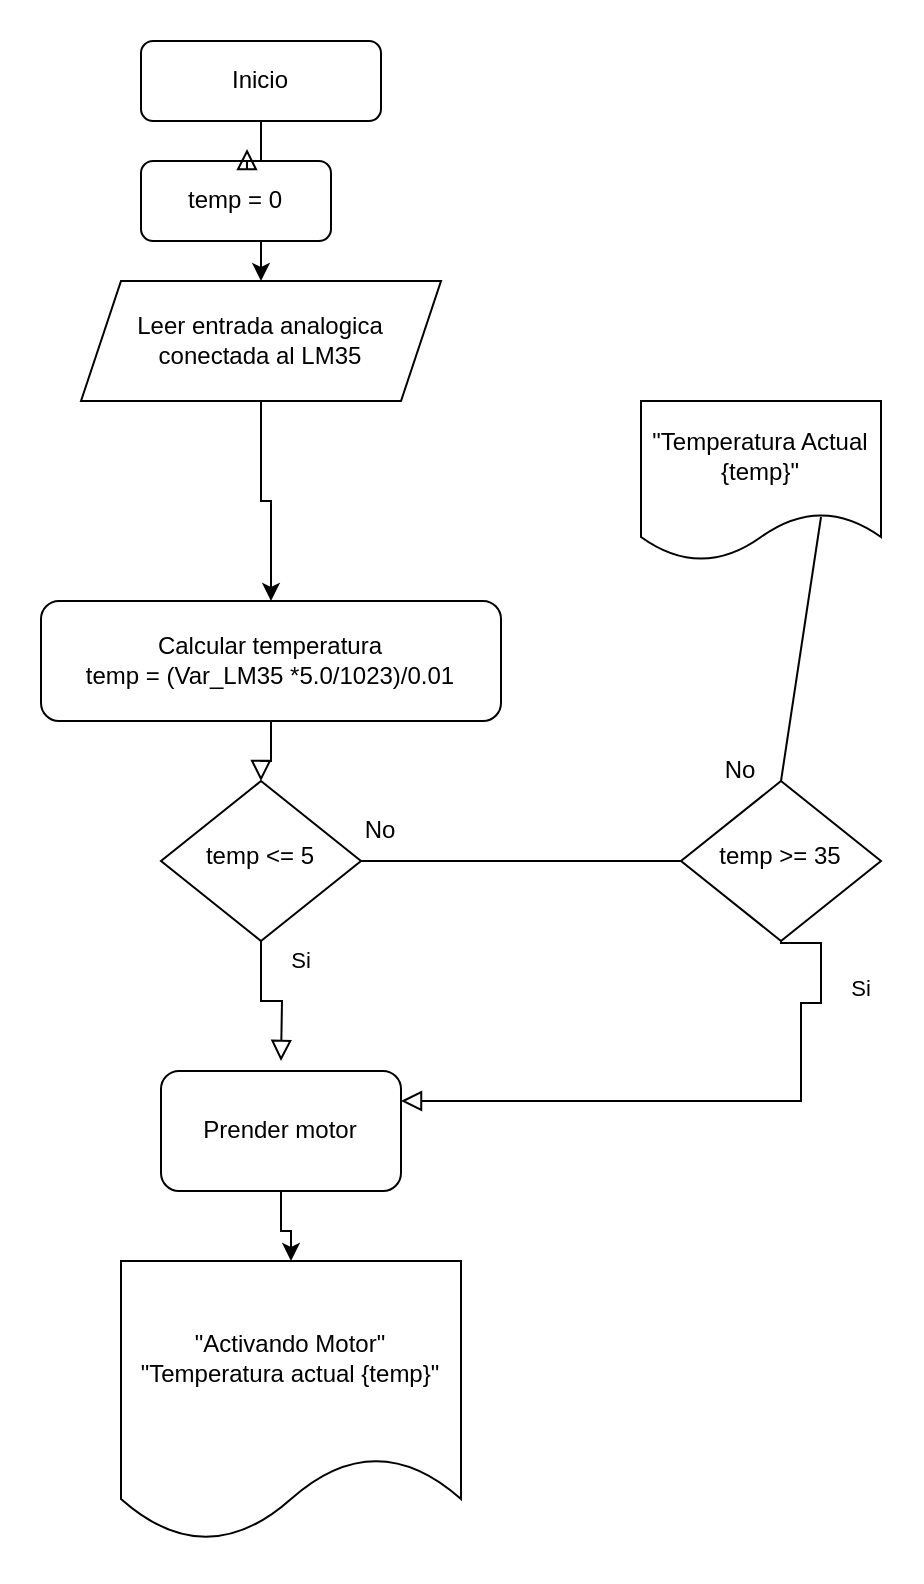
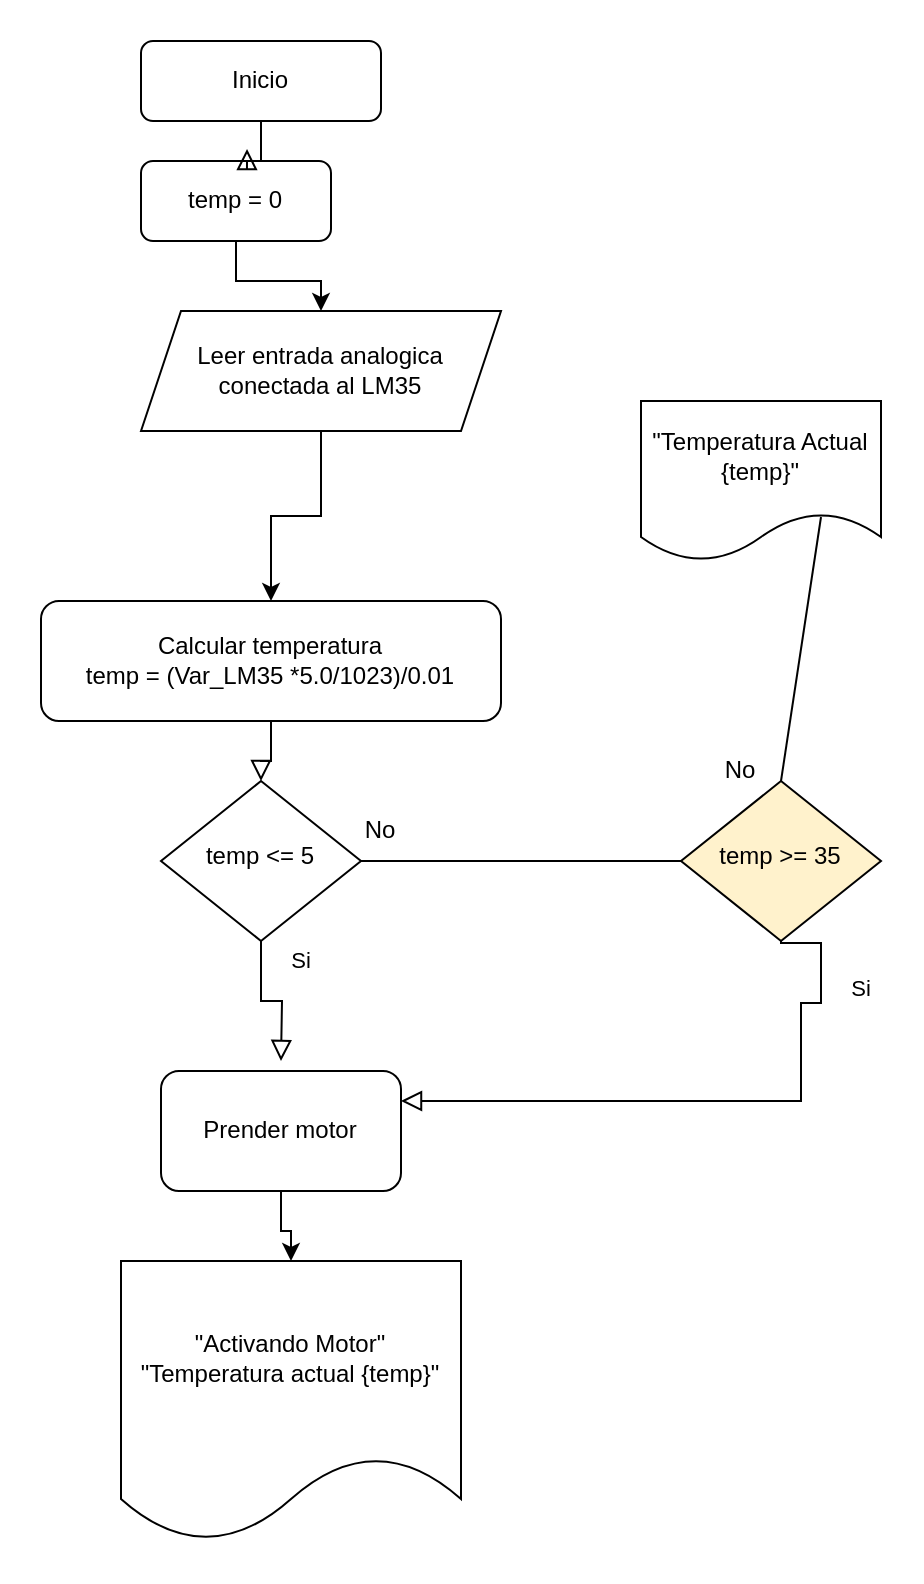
(261, 341) -> (321, 371)
(781, 861) -> (781, 861)
